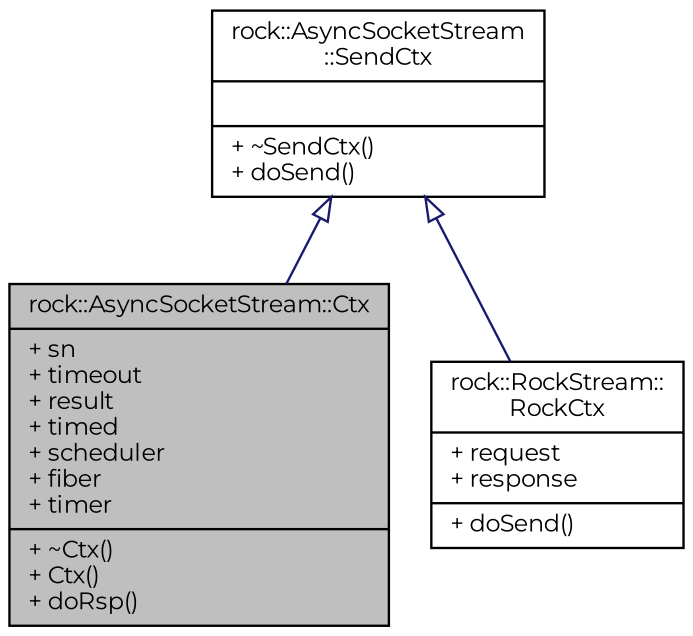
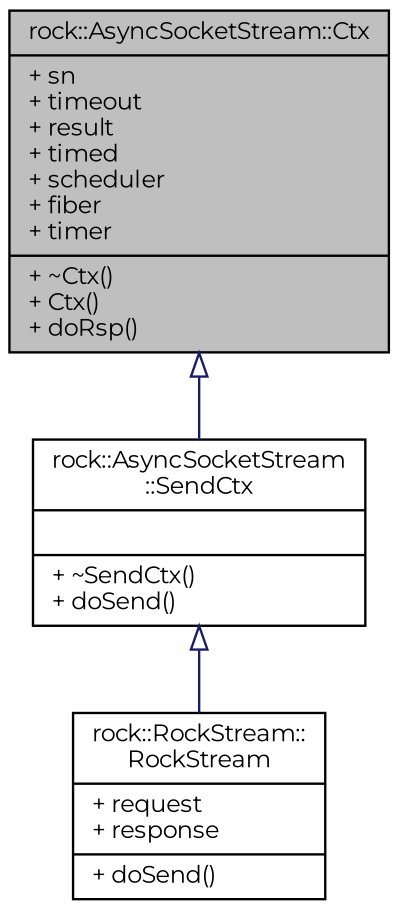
(303, 251) -> (199, 408)
(557, 409) -> (199, 760)
